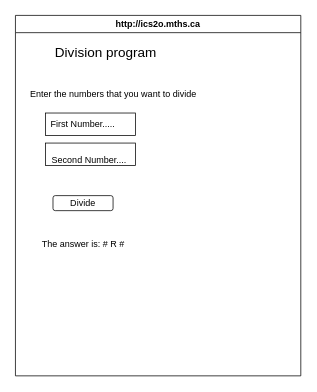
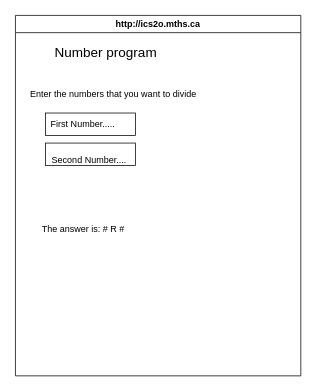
(106, 53) -> (106, 53)
(83, 203) -> none
(83, 244) -> (83, 229)
